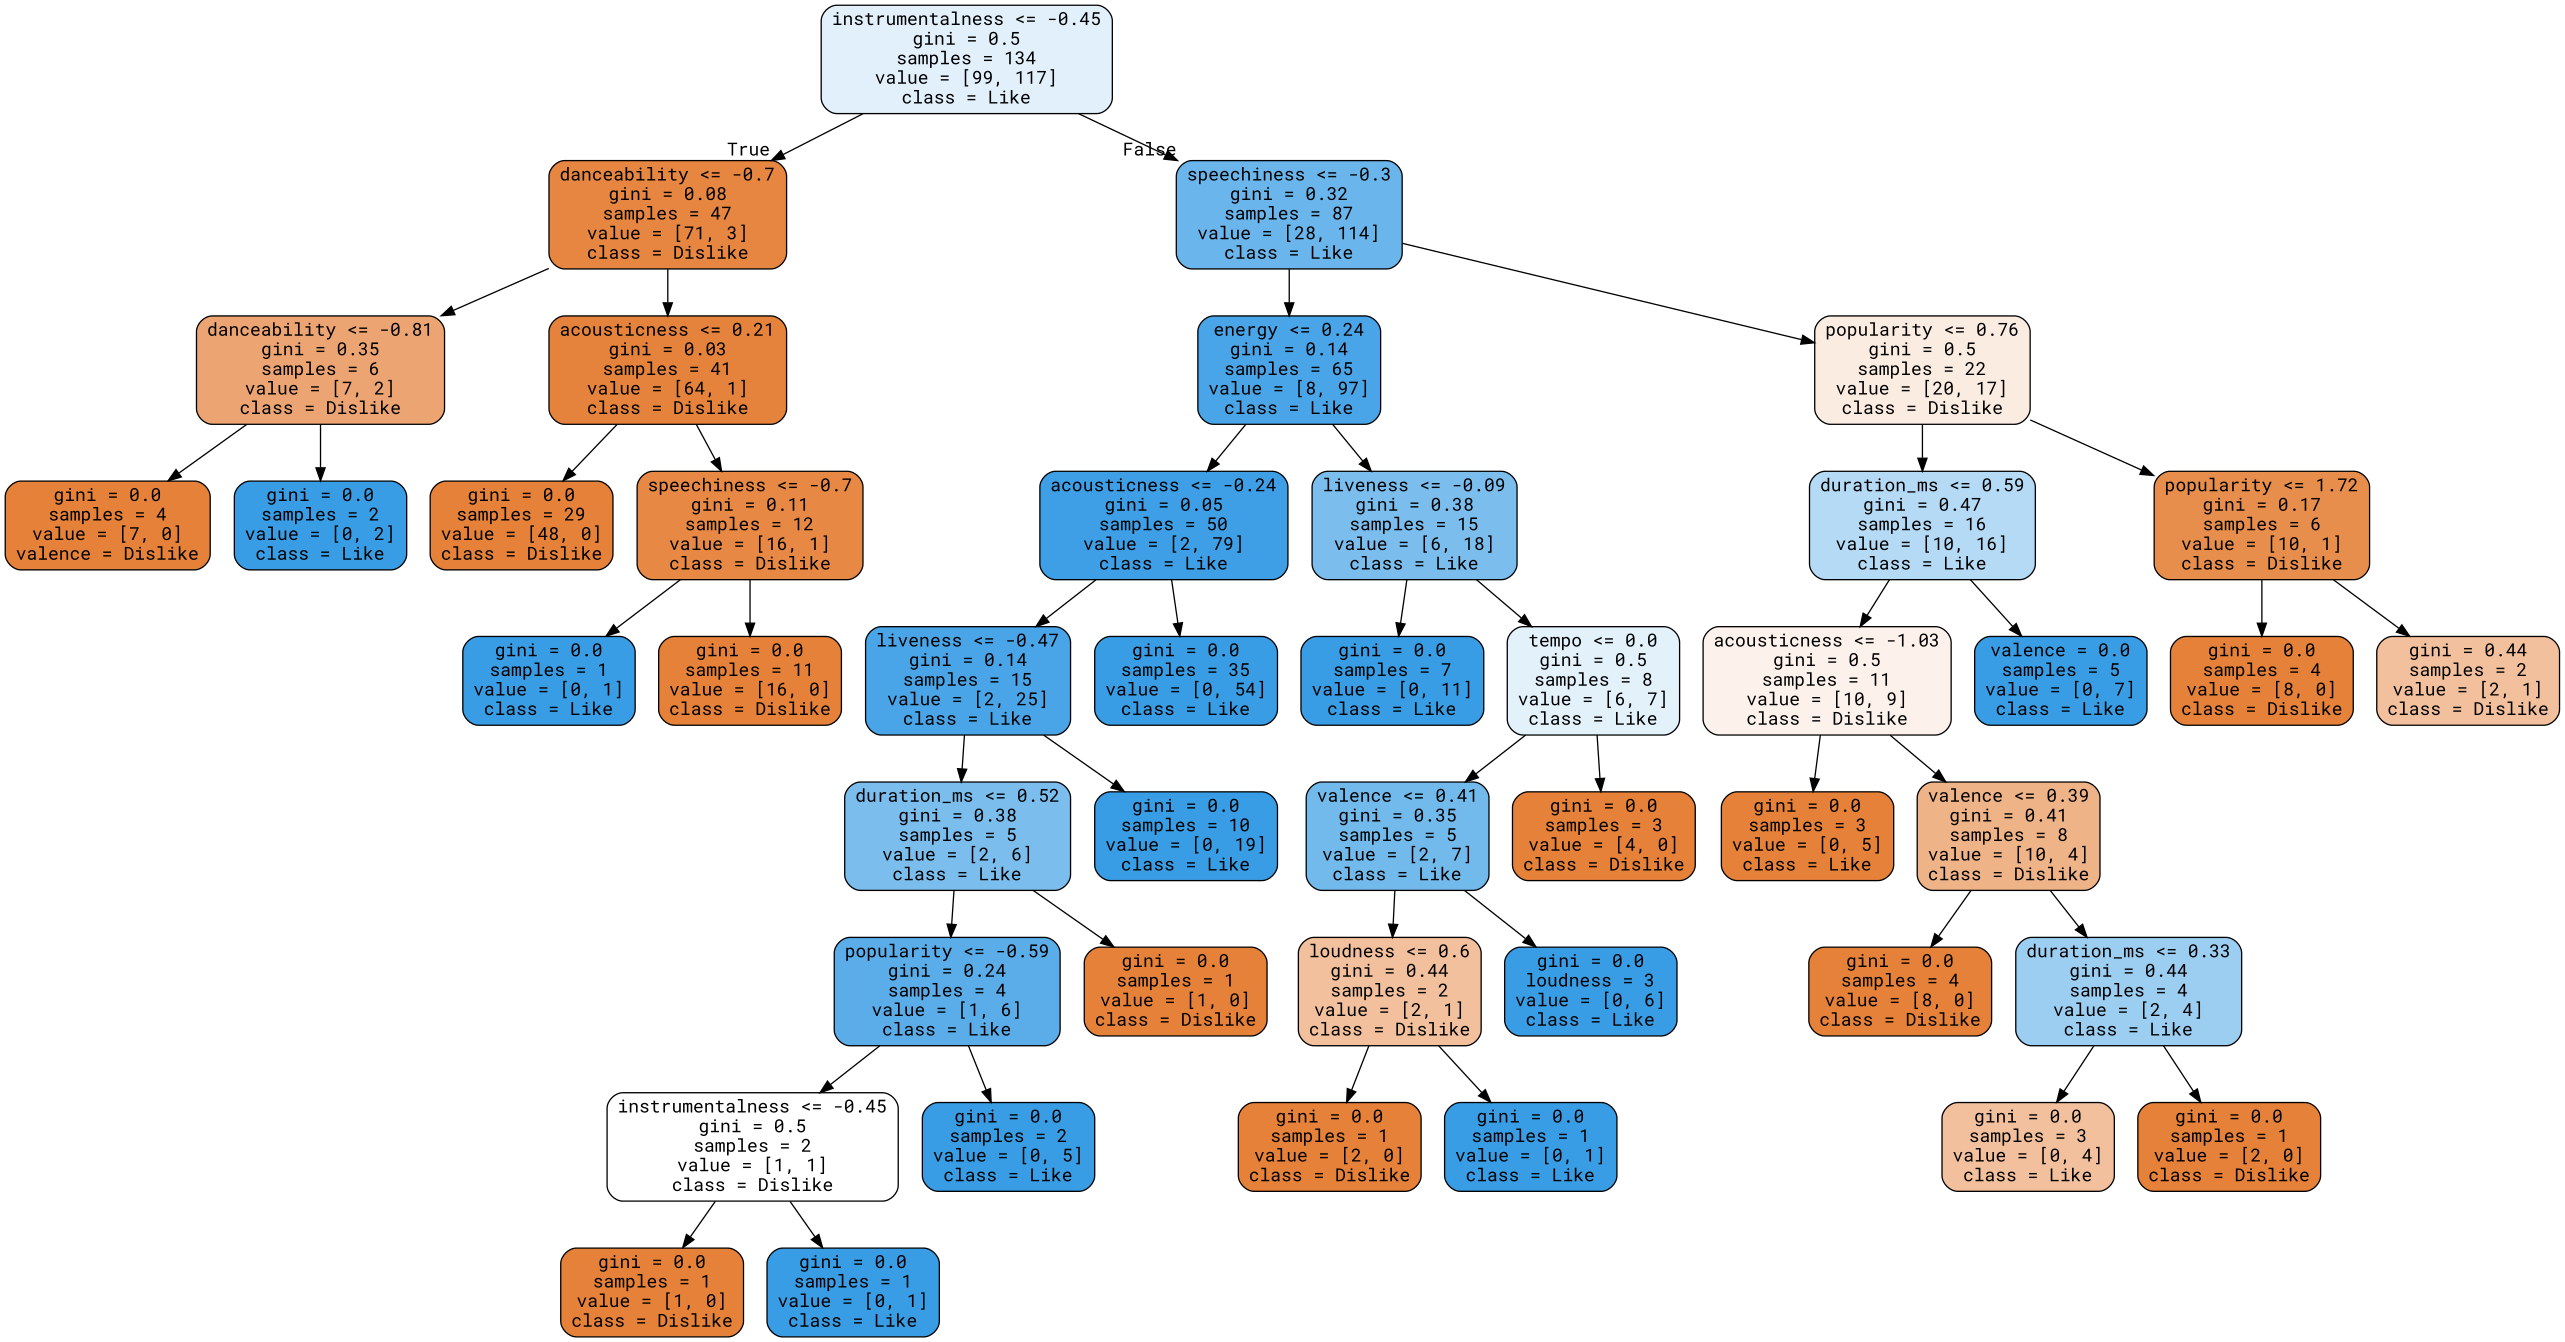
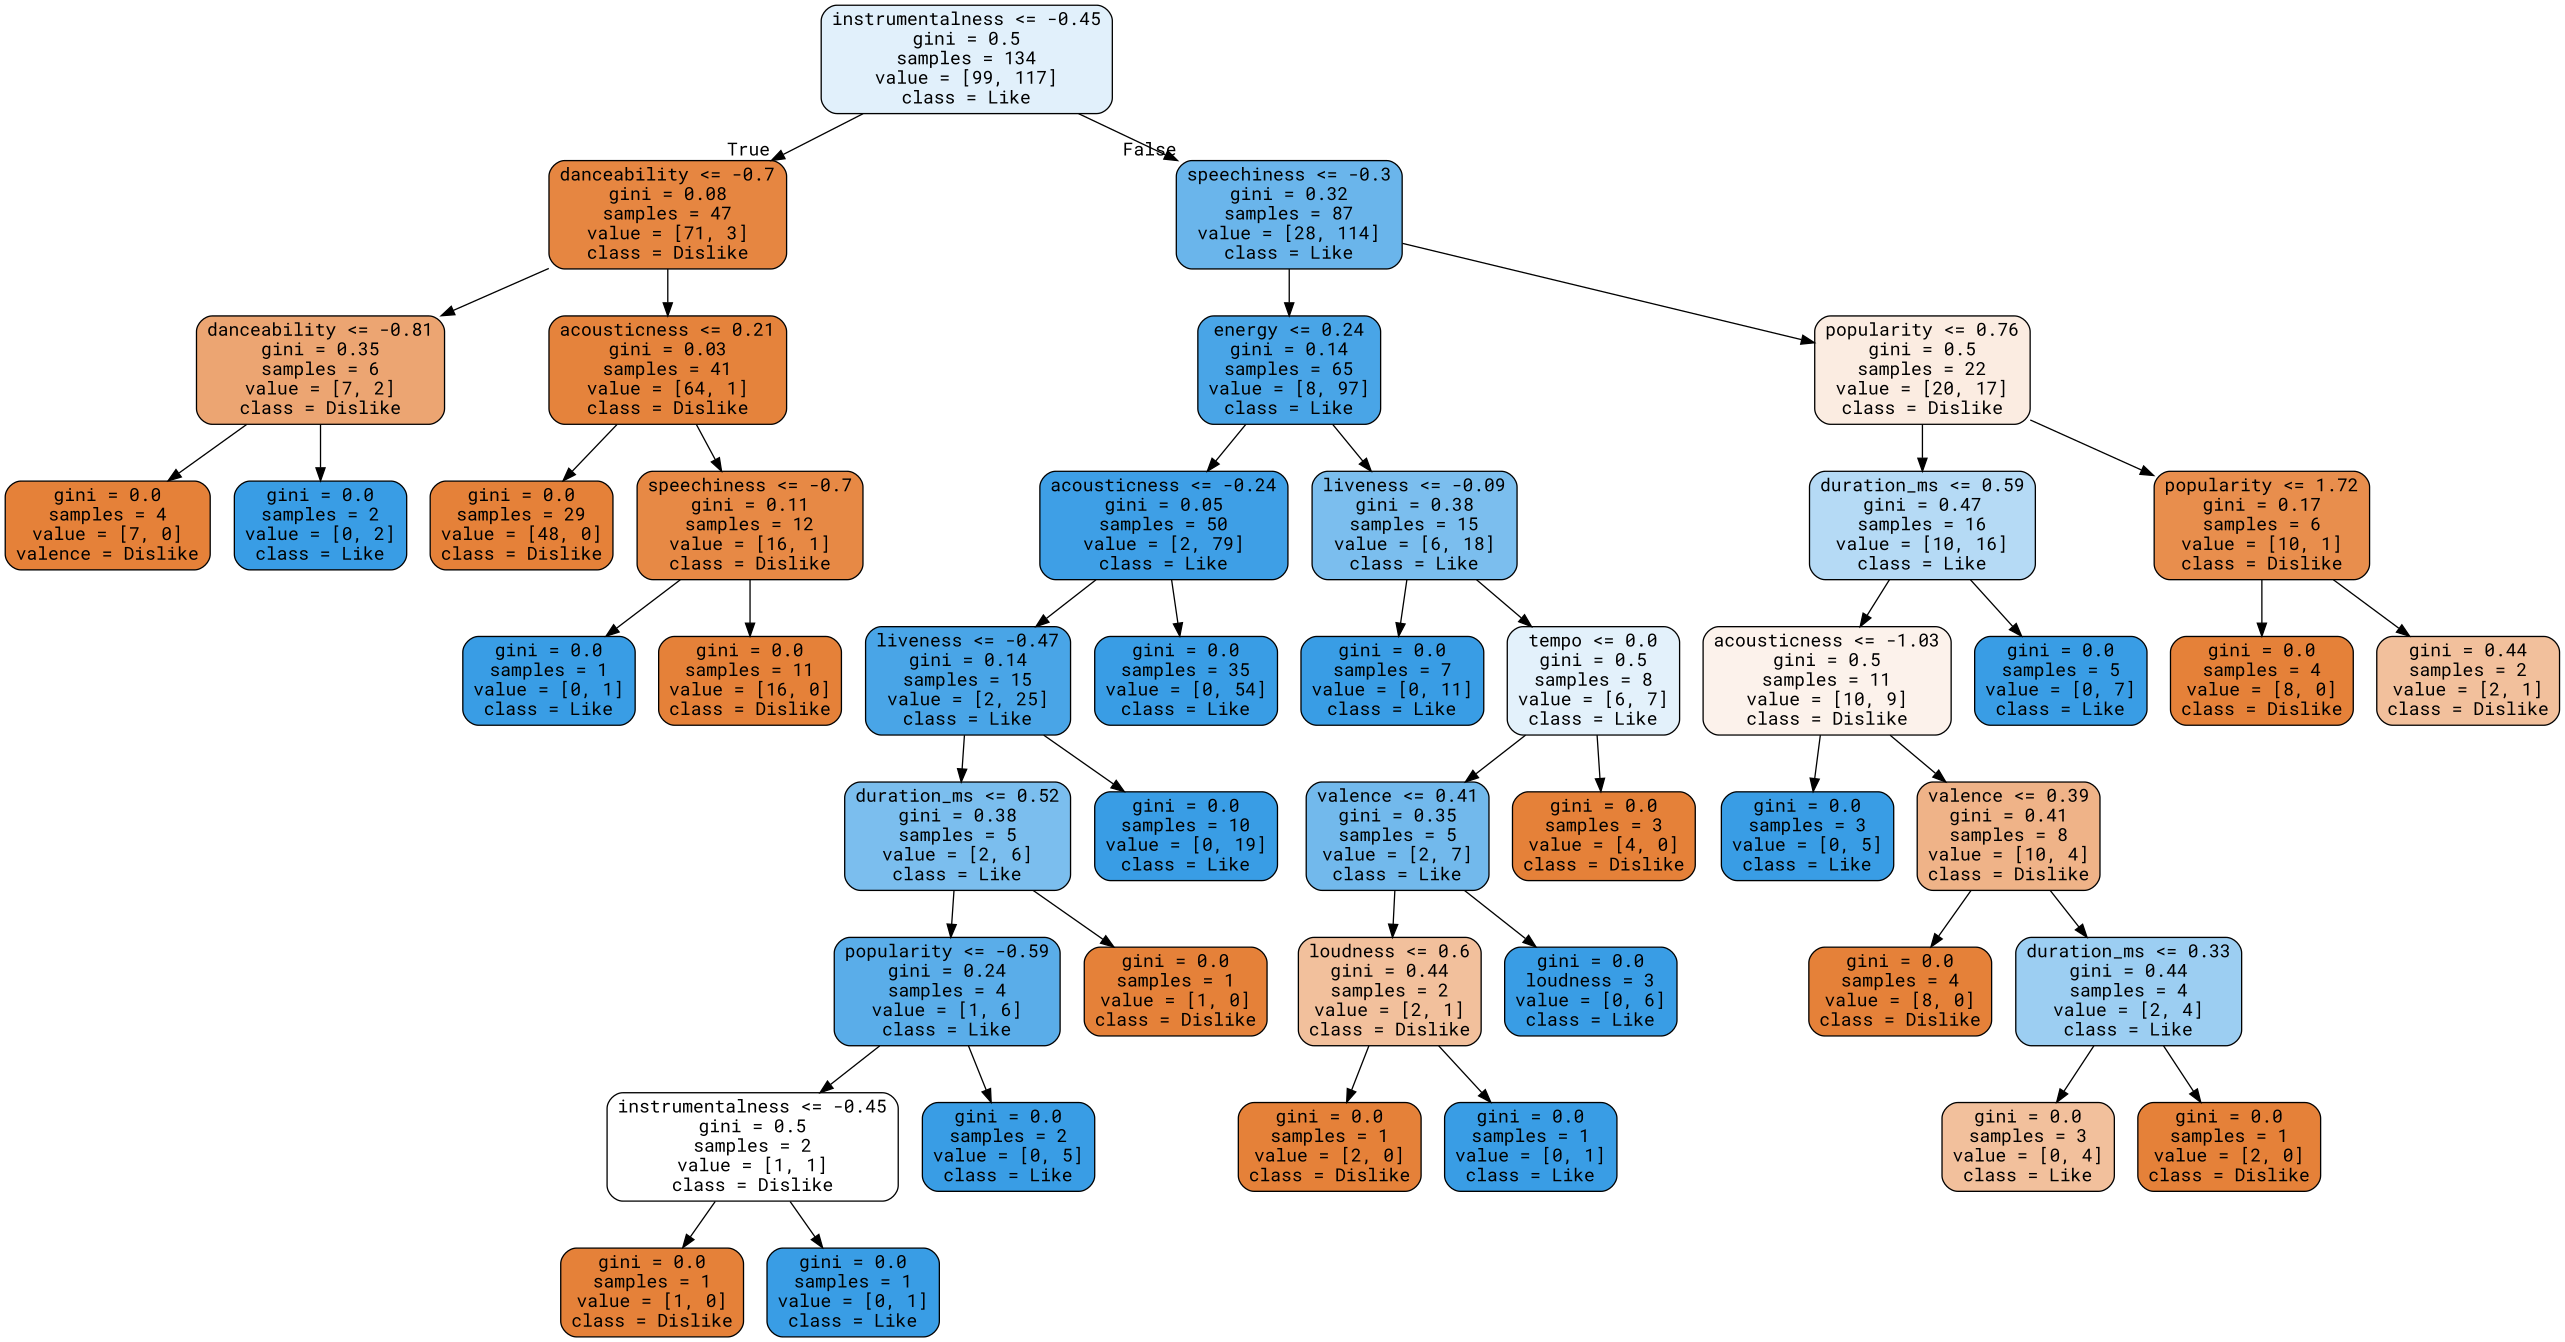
(2061, 681) -> (2061, 681)
(1808, 836) -> (1808, 836)
